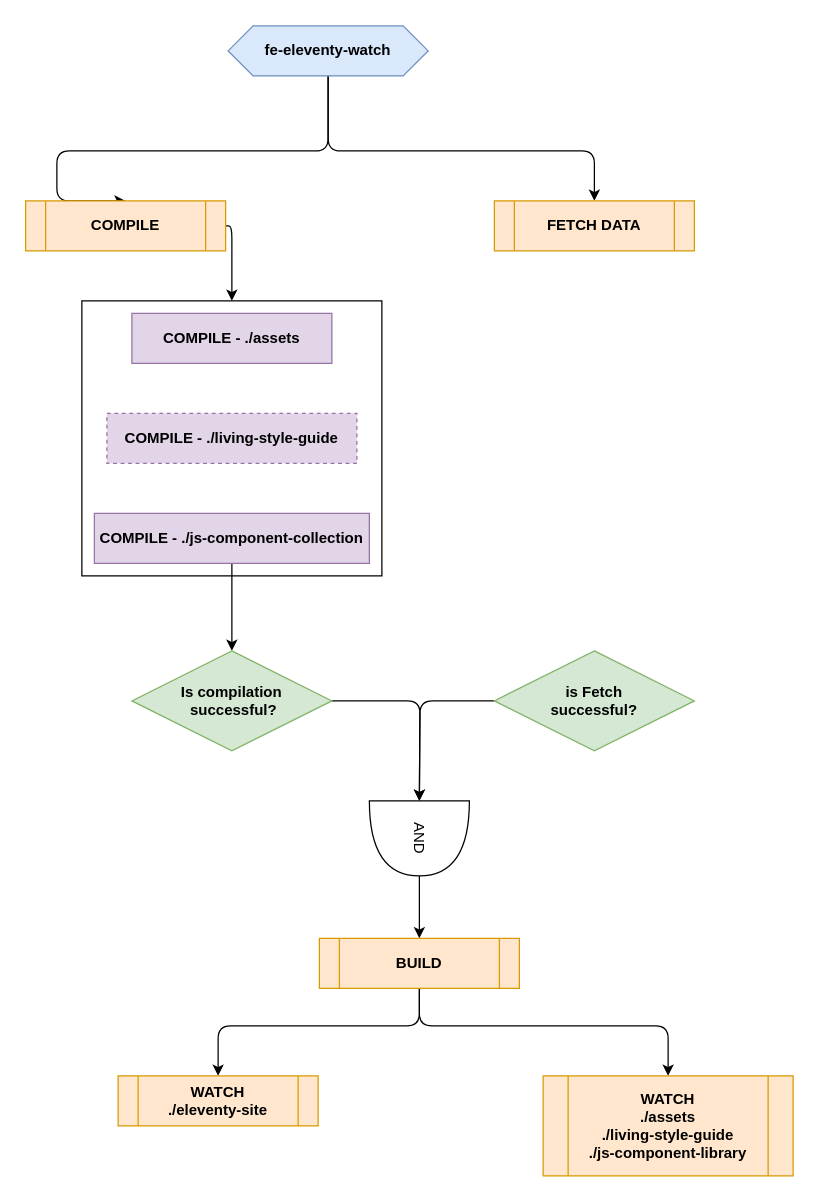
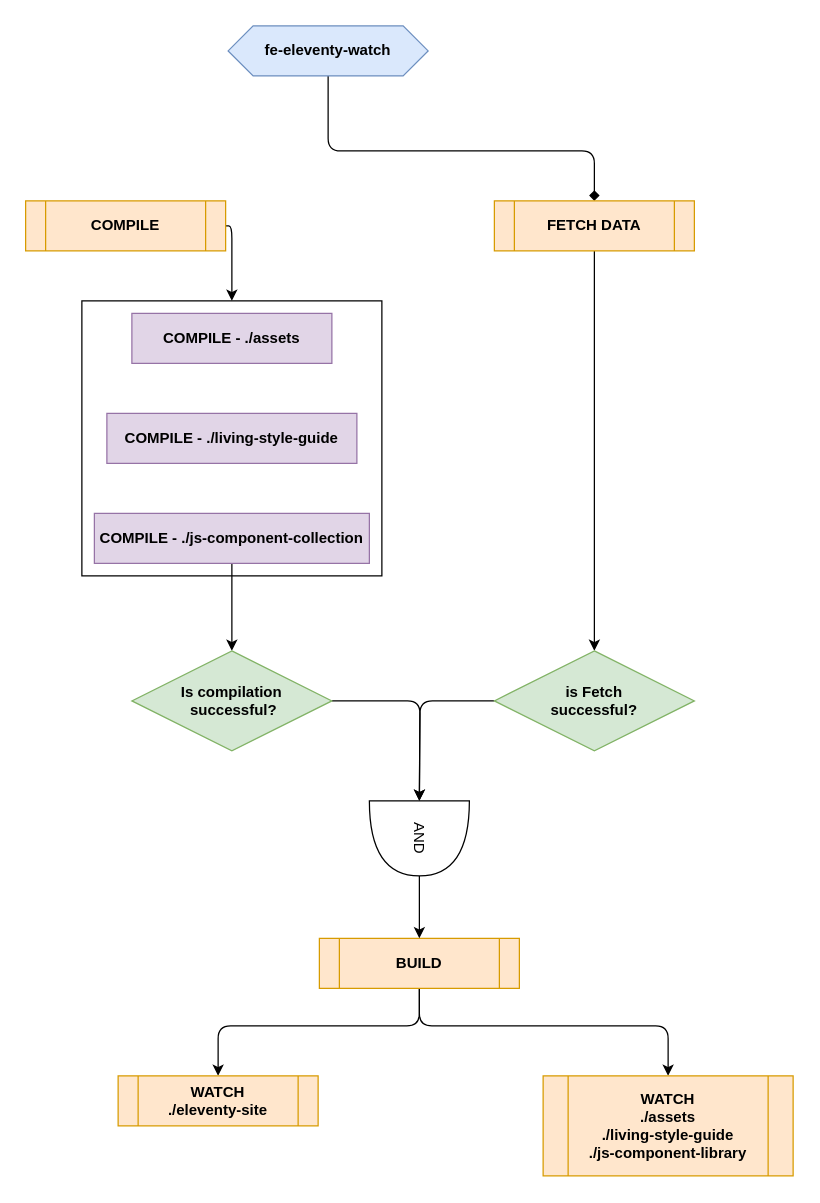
(172, 151) -> none
(594, 191) -> (594, 190)
(232, 438) -> (232, 438)
none -> (594, 447)
